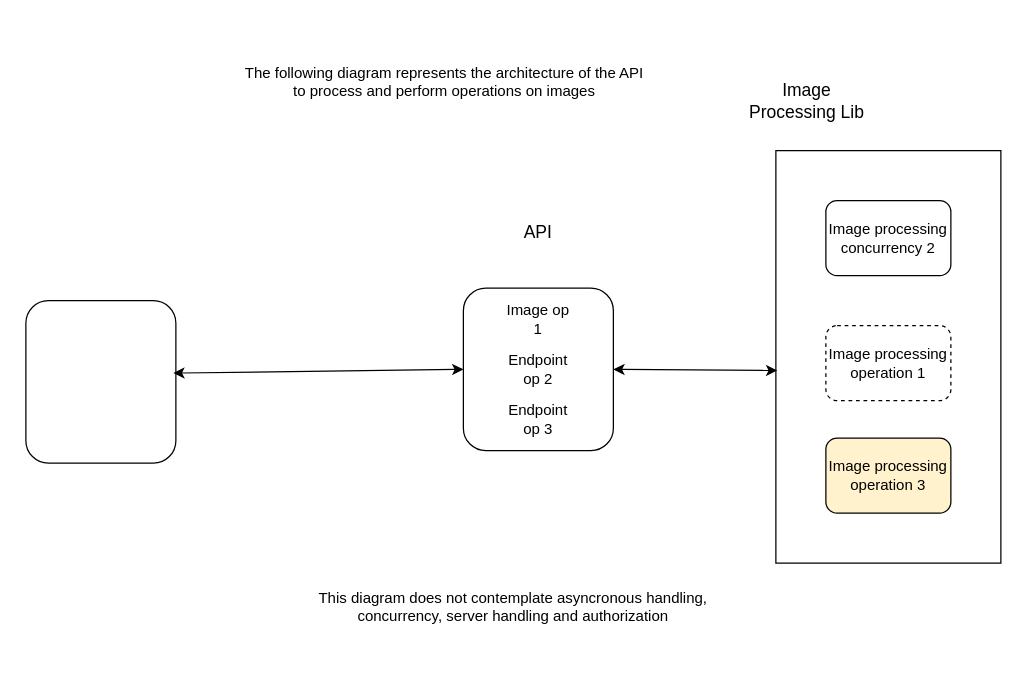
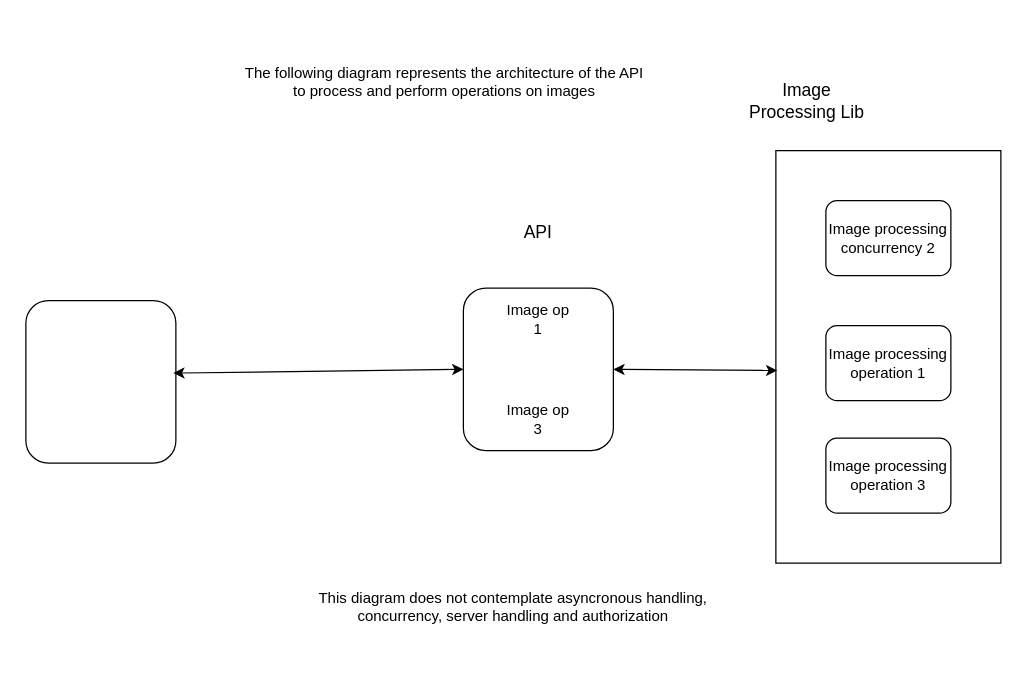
(888, 363) -> (888, 363)
(538, 369) -> none
(538, 419) -> (538, 419)
(888, 476) -> (888, 476)
